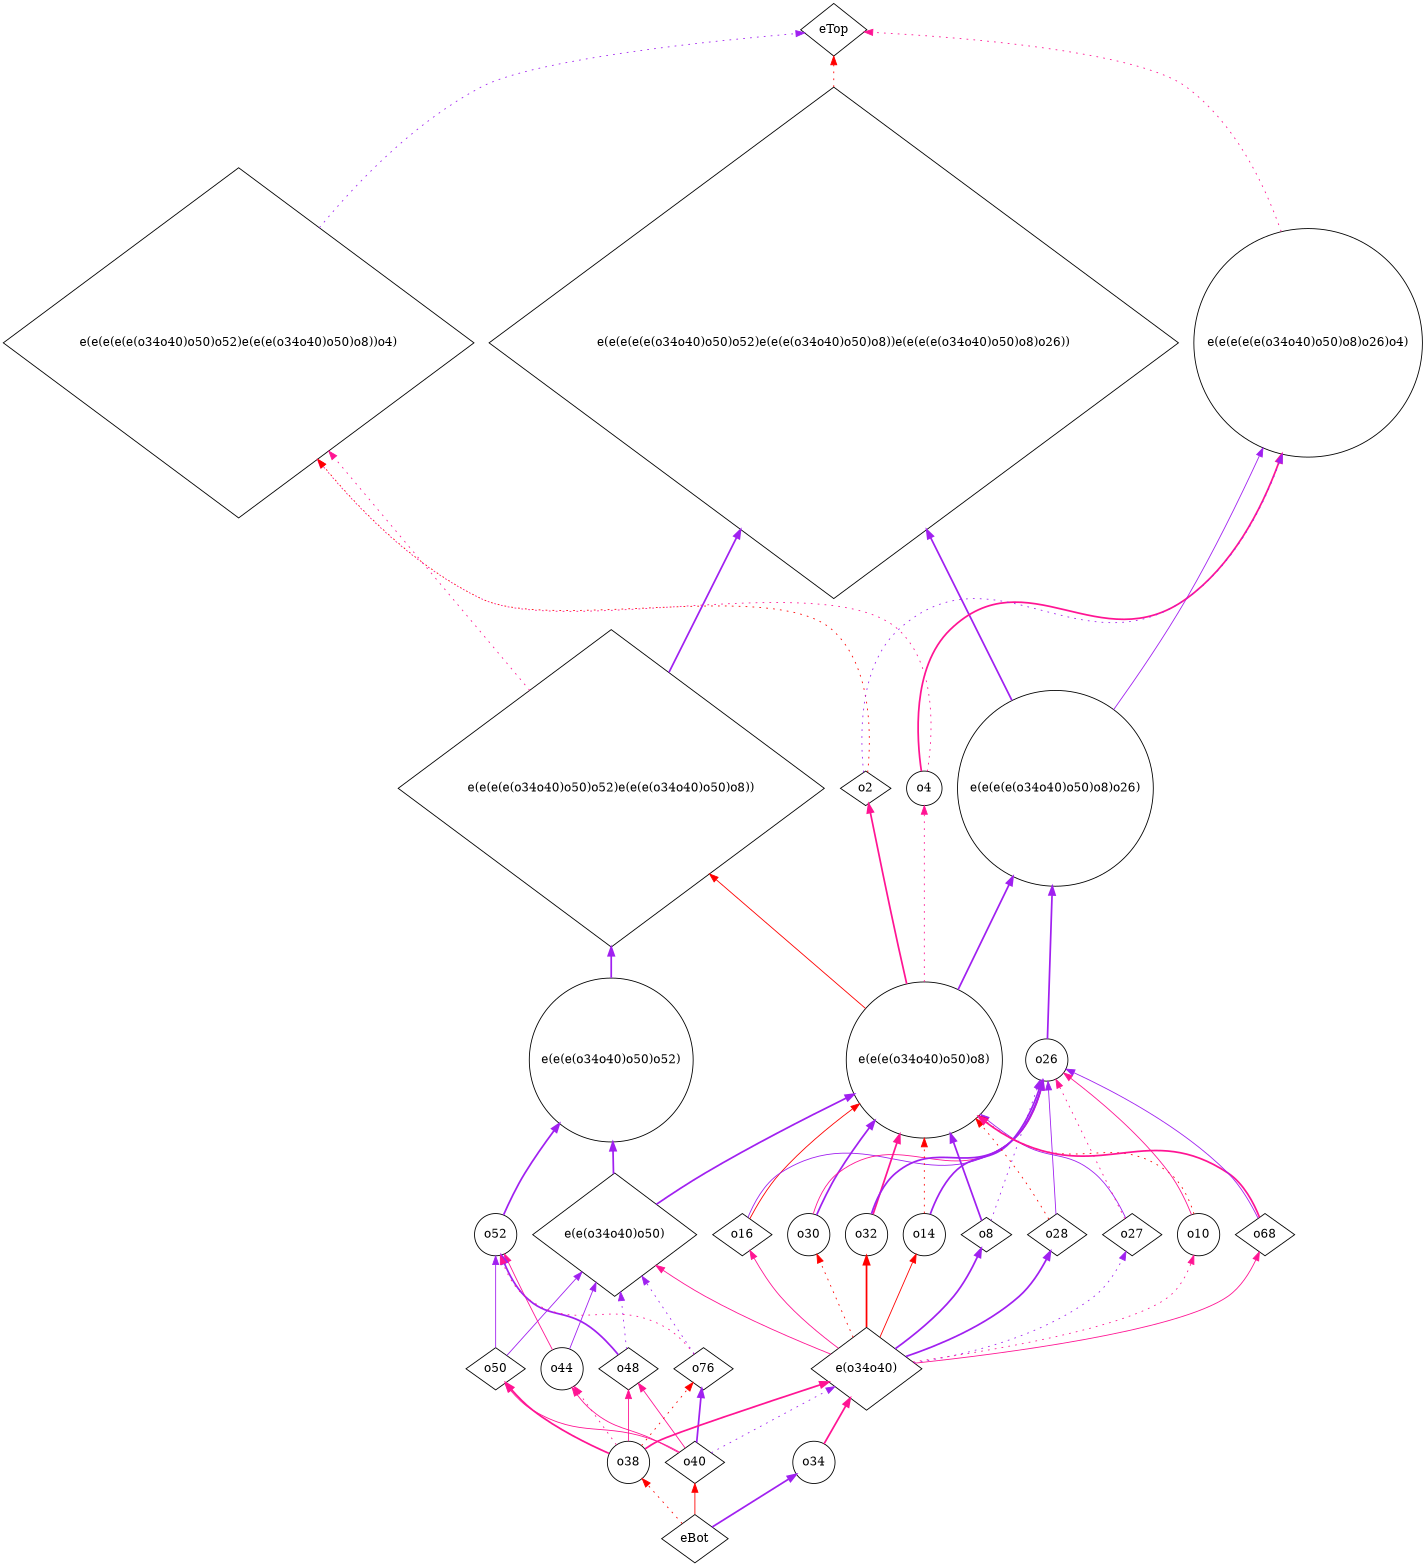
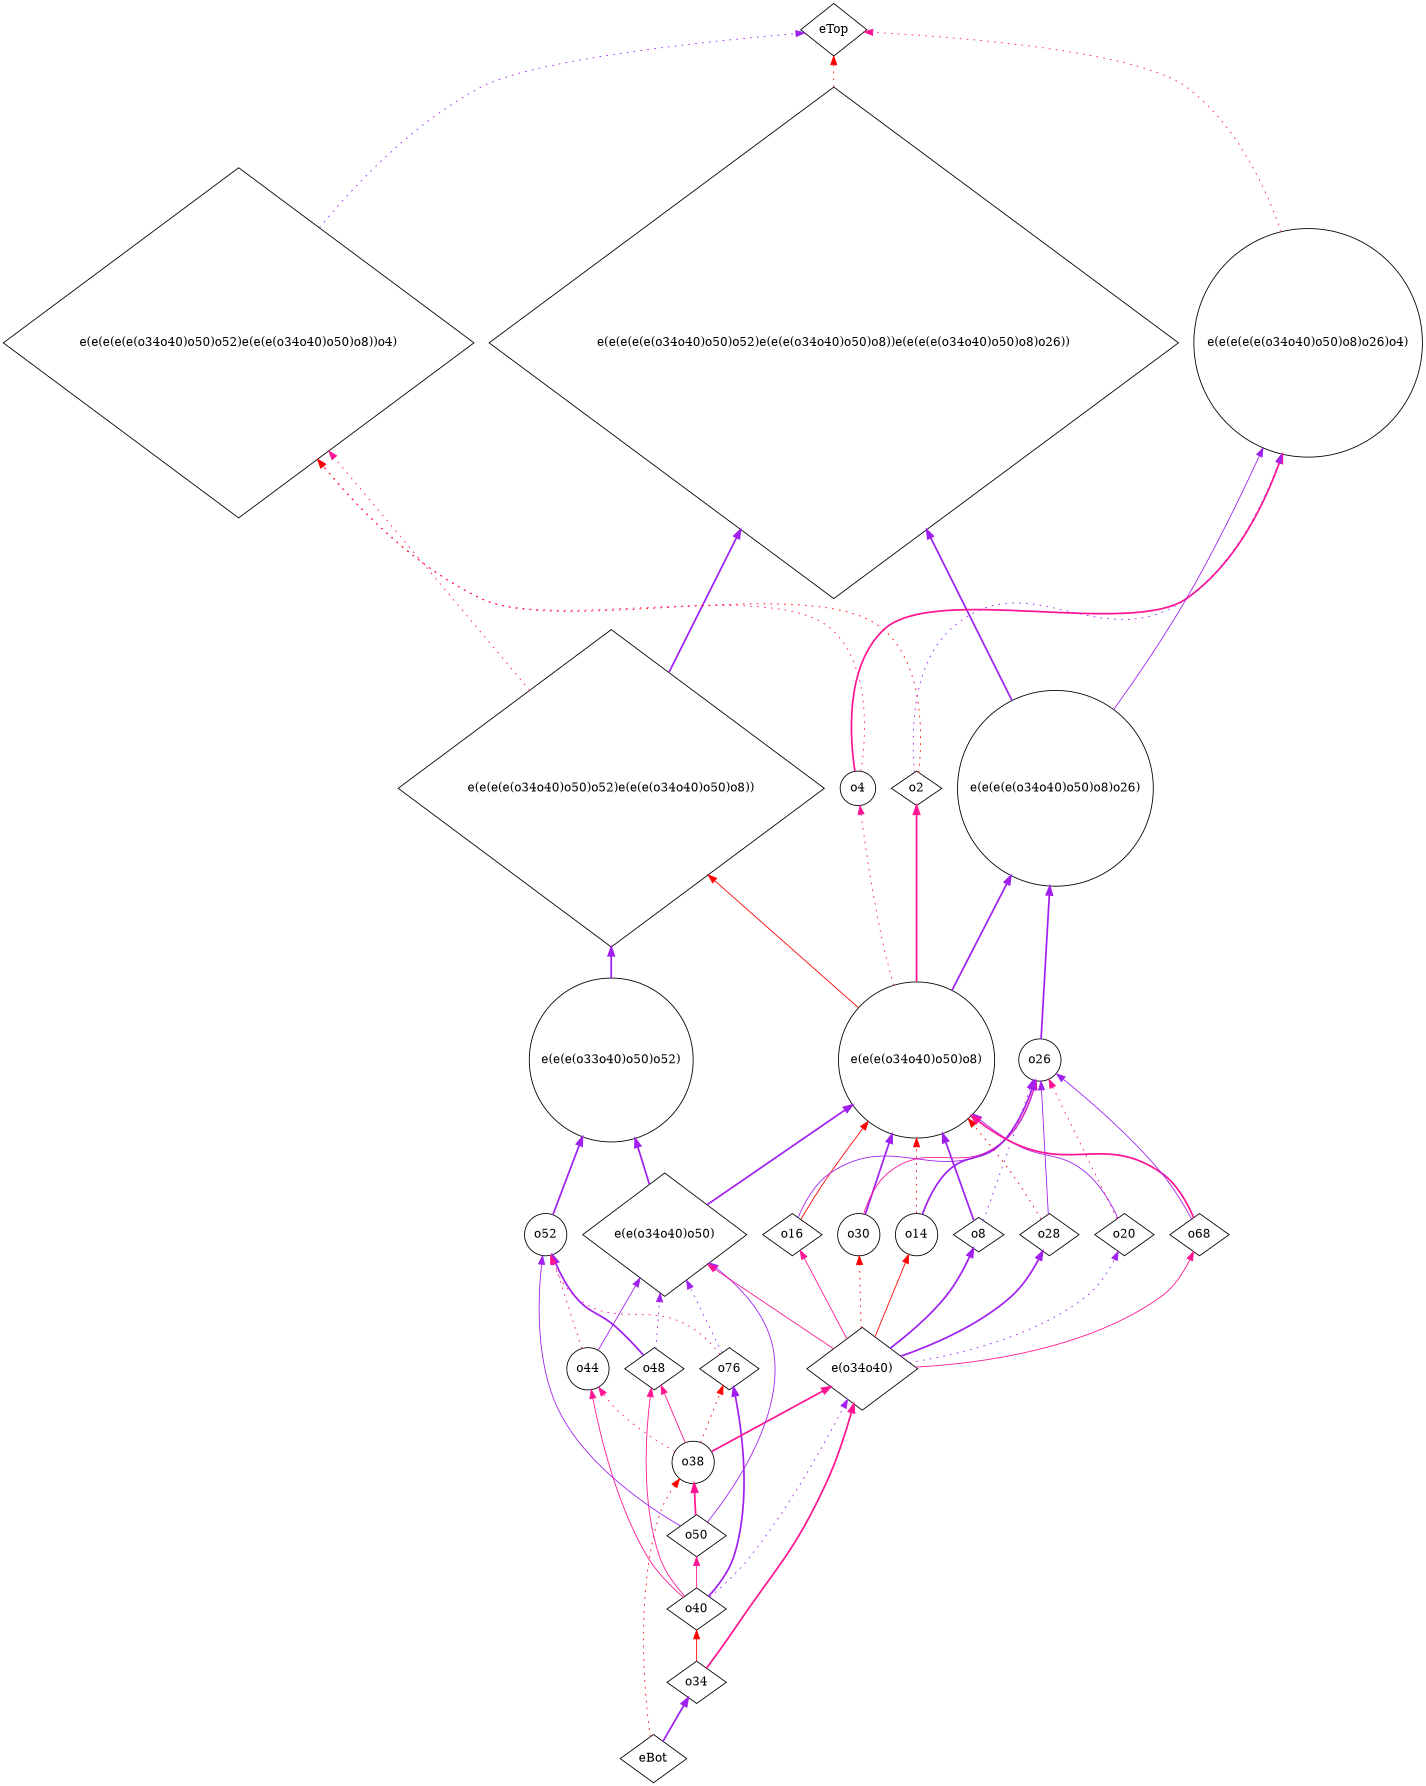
(611, 1060) -> (611, 1060)
(867, 1235) -> none
(1132, 1235) -> (1124, 1235)
(1199, 1235) -> none
(531, 1308) -> (568, 1306)
(559, 1428) -> (695, 1504)
(814, 1462) -> (697, 1682)
(695, 1503) -> (697, 1650)
